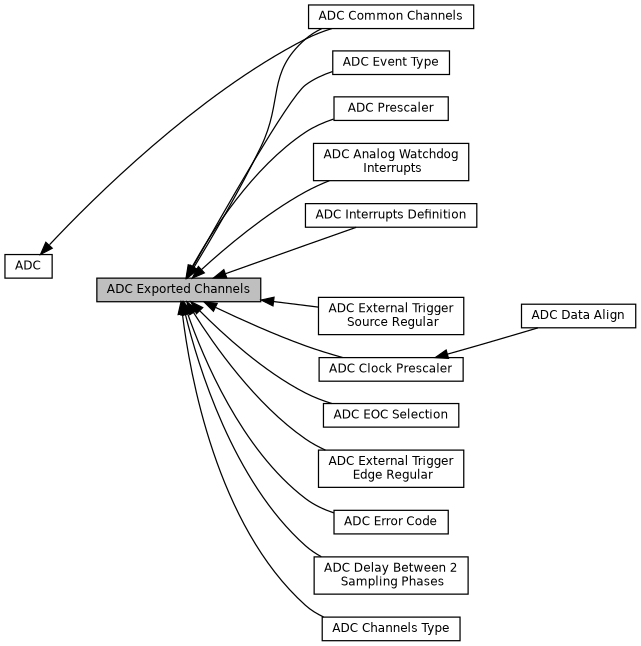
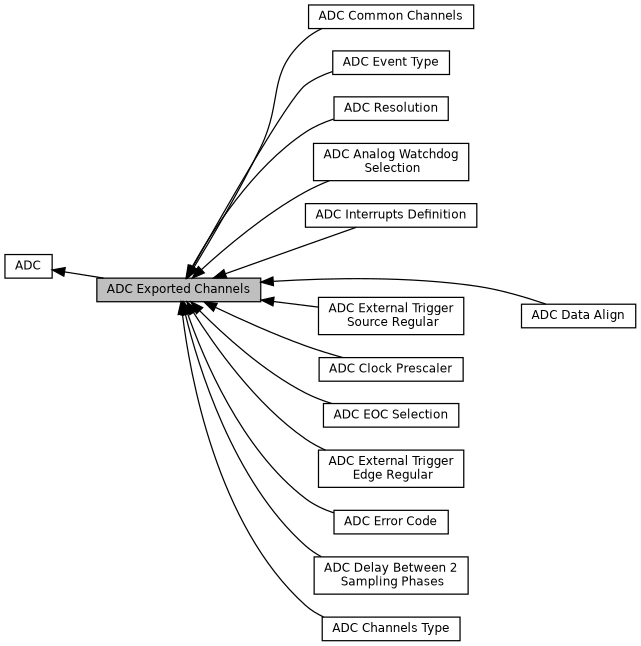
(391, 109) -> (391, 109)
(181, 123) -> (84, 275)
(391, 162) -> (391, 162)
(493, 341) -> (411, 280)
